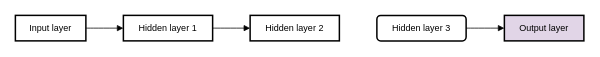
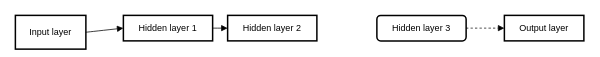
(51, 28) -> (51, 32)
(295, 28) -> (272, 28)
(482, 28) -> (482, 28)
(544, 28) -> (544, 28)
